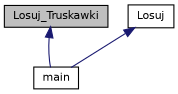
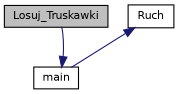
(151, 16) -> (151, 16)
(49, 53) -> (63, 42)
